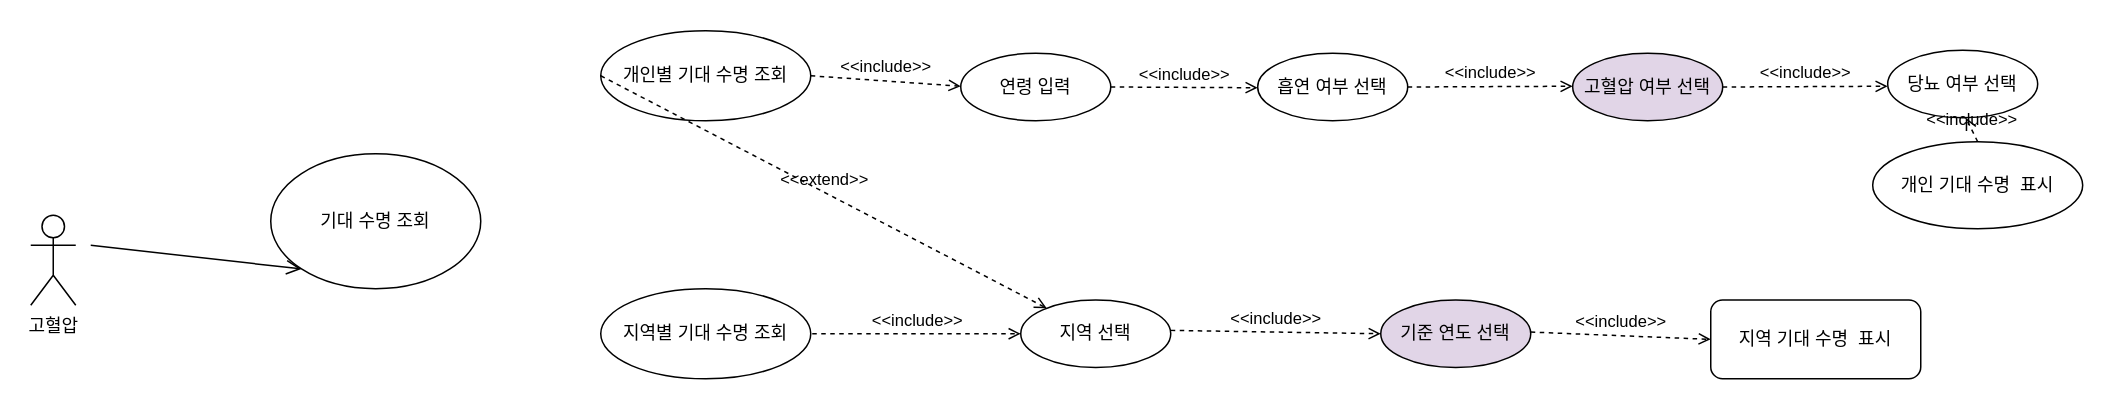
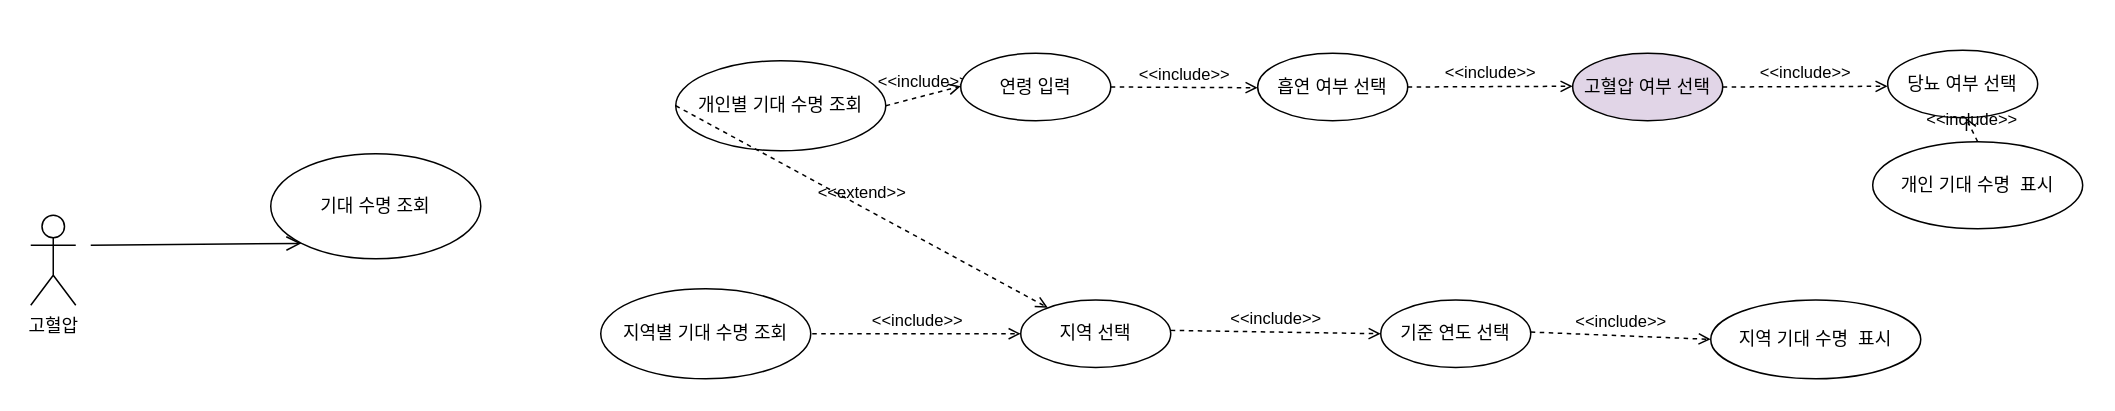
(706, 76) -> (781, 106)
(376, 221) -> (376, 206)
(1456, 334) -> (1456, 334)
(1816, 339) -> (1816, 339)
